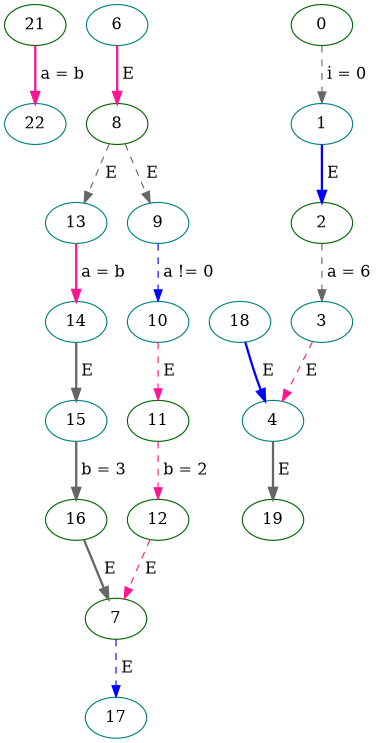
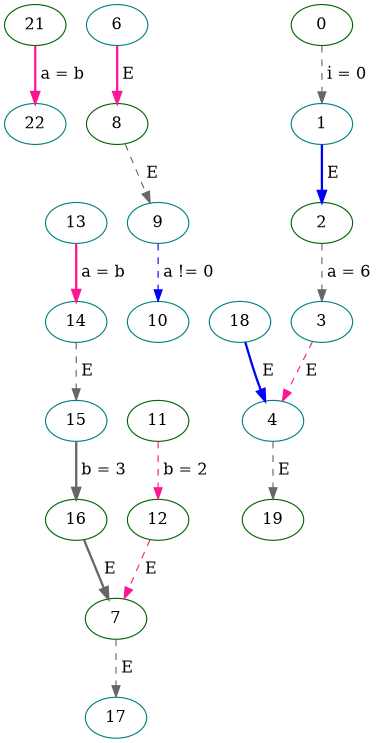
(99, 168) -> none
(76, 366) -> (76, 366)
(158, 366) -> none
(273, 465) -> (273, 465)
(116, 663) -> (116, 663)
